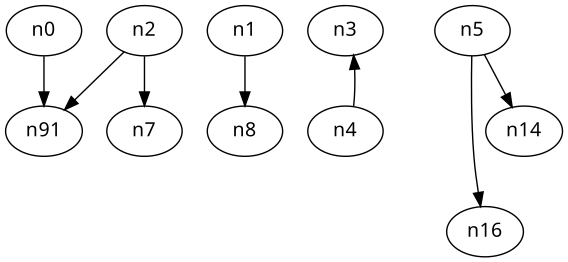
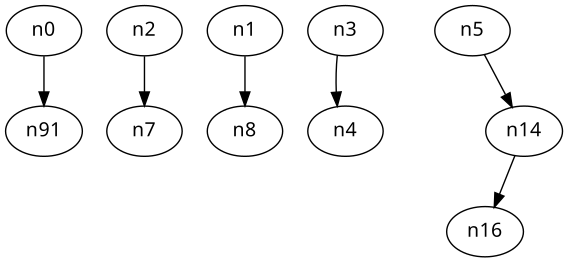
(99, 76) -> none
(355, 88) -> (336, 74)
(472, 124) -> (507, 175)
